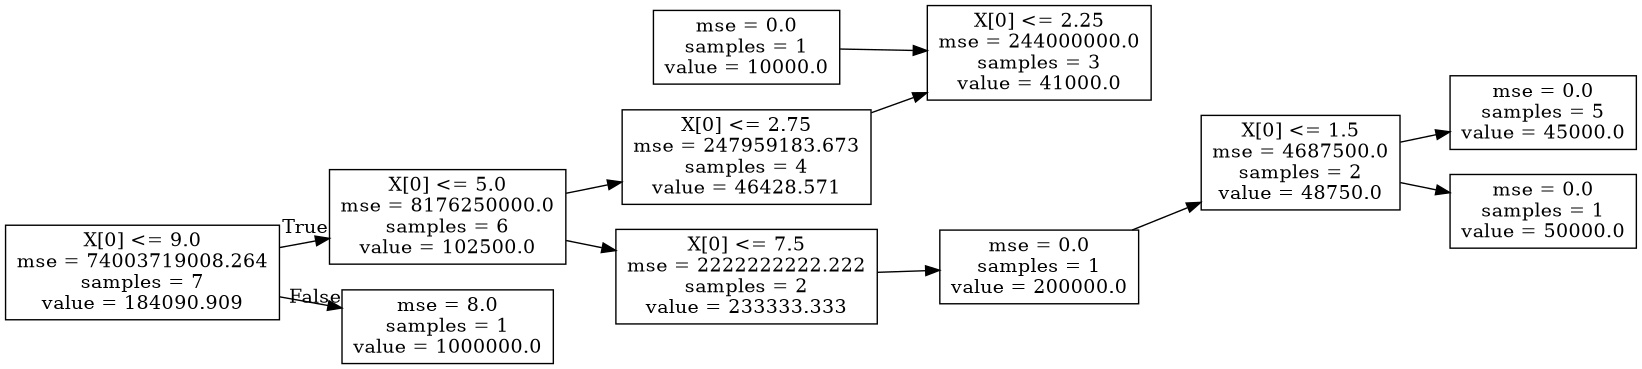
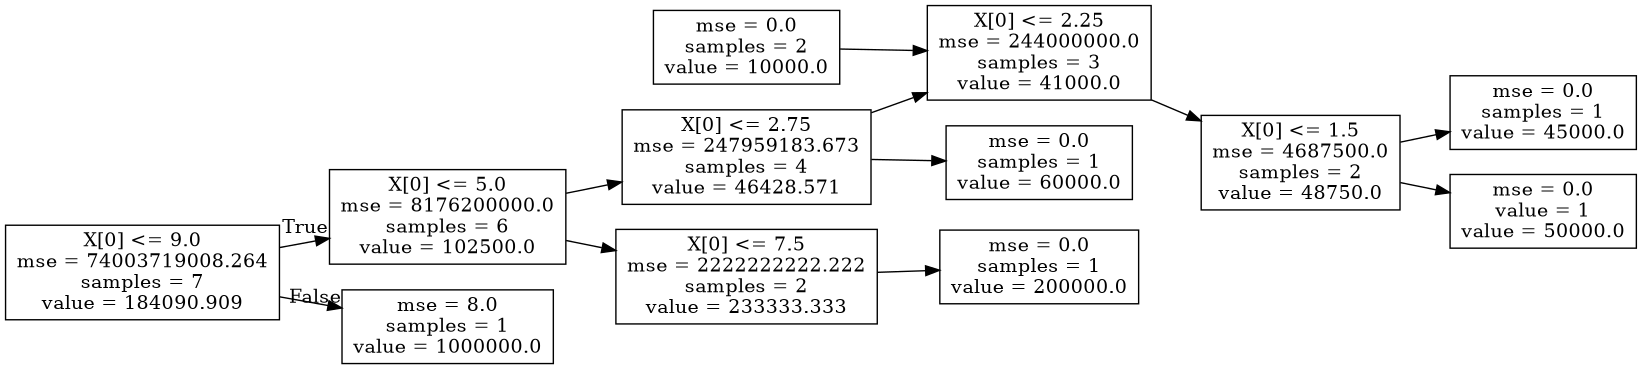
(747, 47) -> (747, 47)
(1543, 113) -> (1543, 113)
none -> (1039, 163)
(1543, 211) -> (1543, 211)
(448, 217) -> (448, 217)
(1160, 219) -> (1170, 108)
